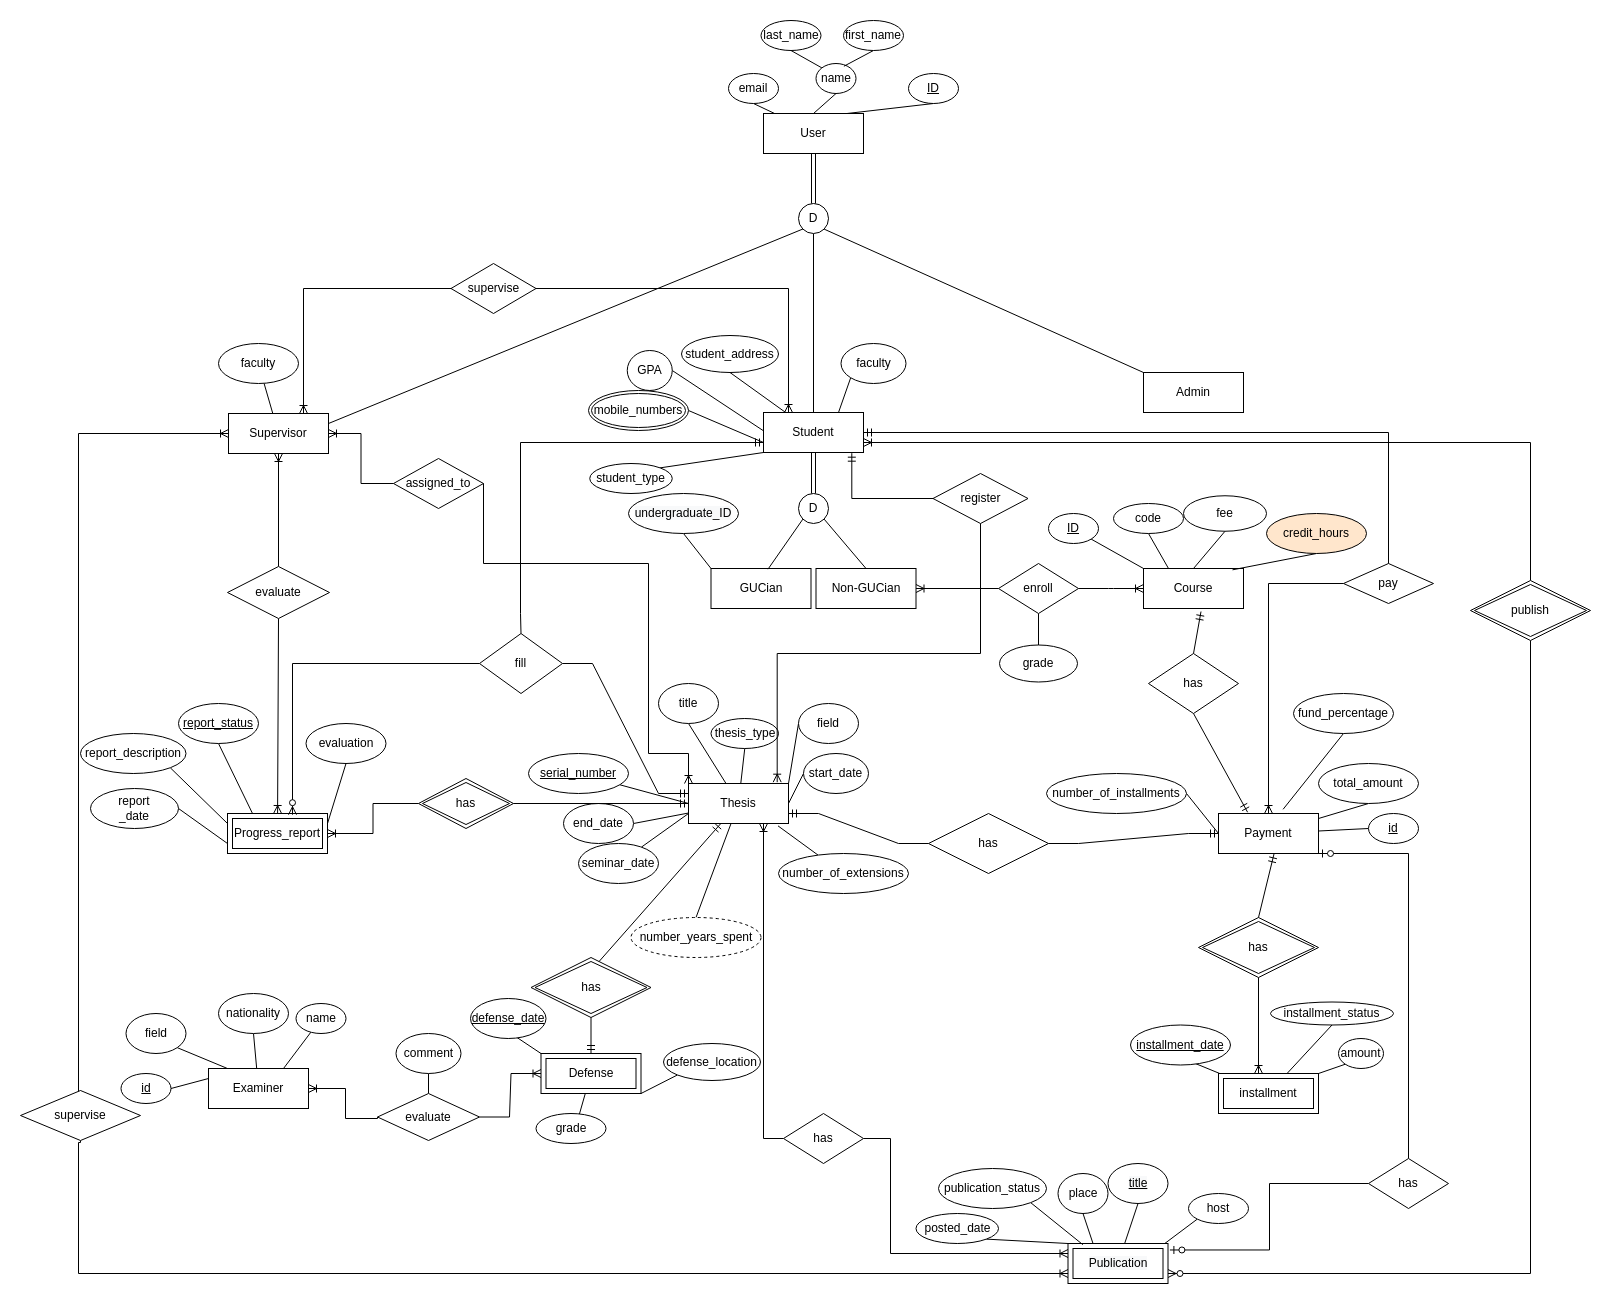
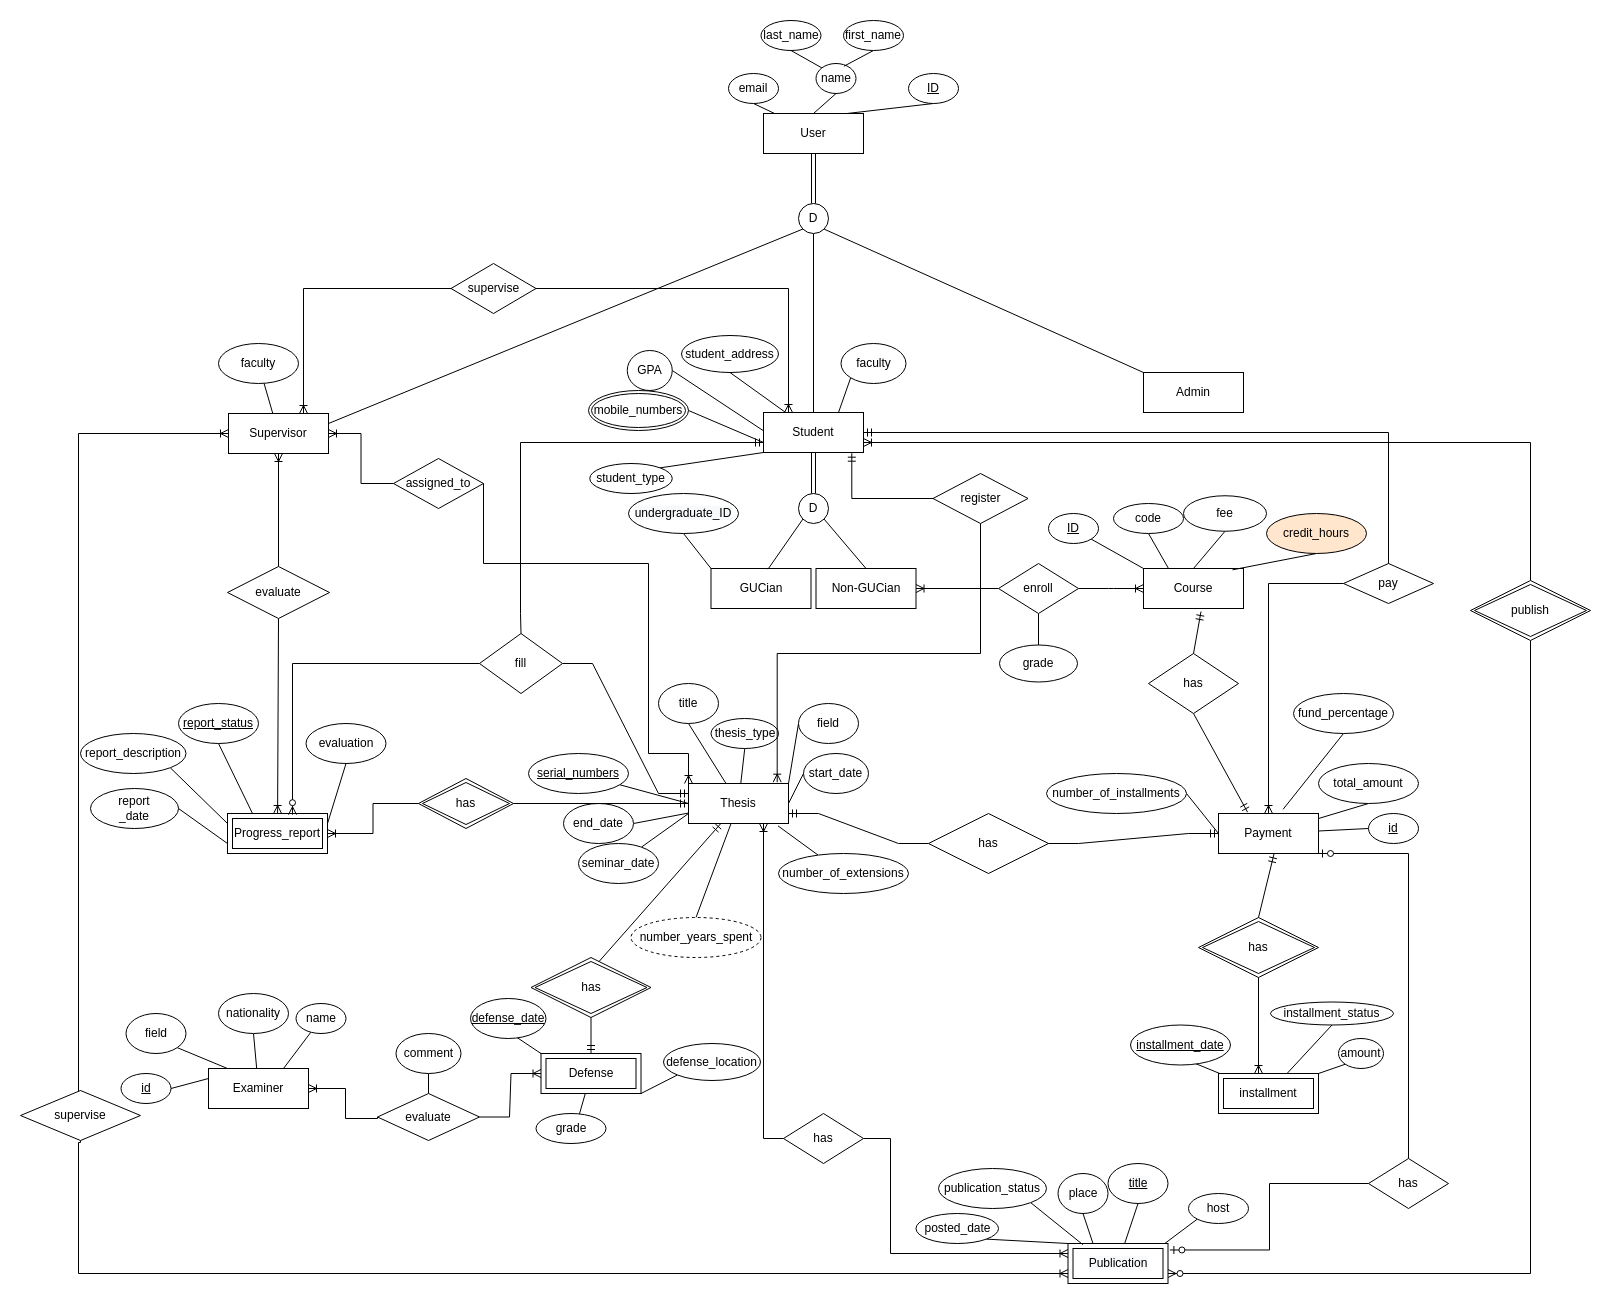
(579, 774) -> (579, 774)
